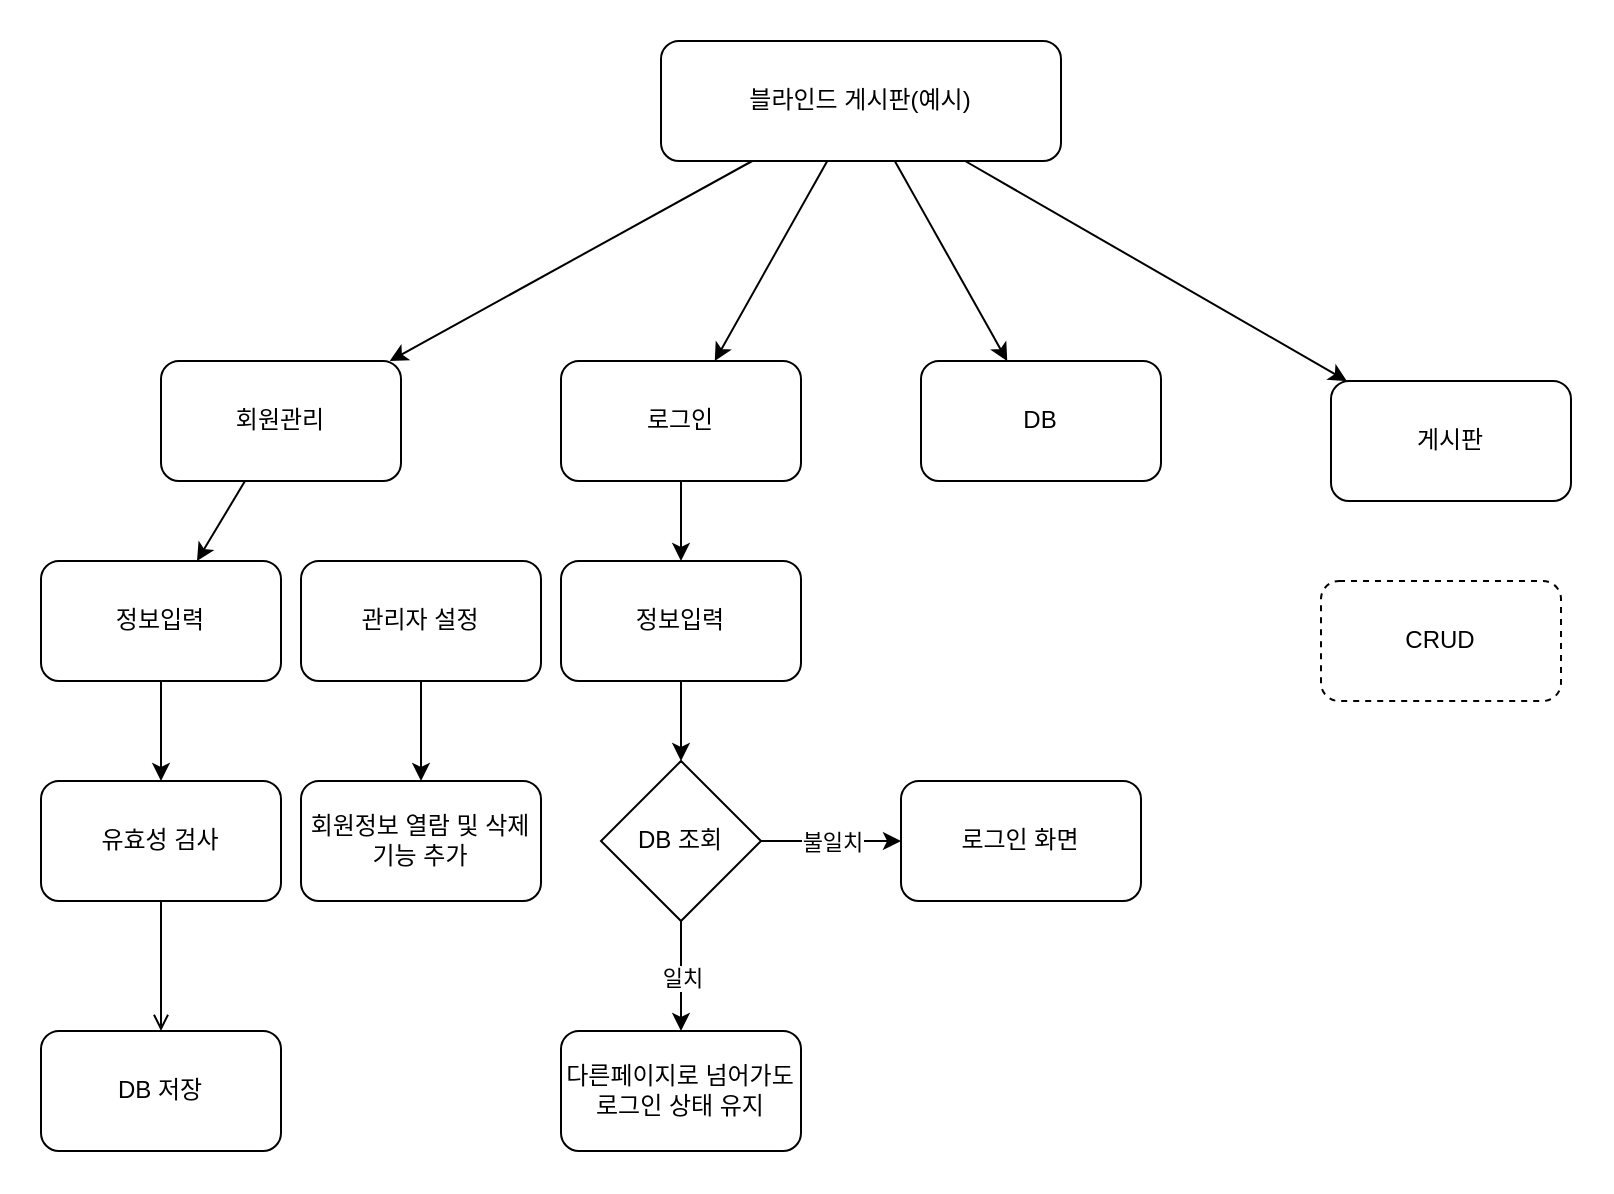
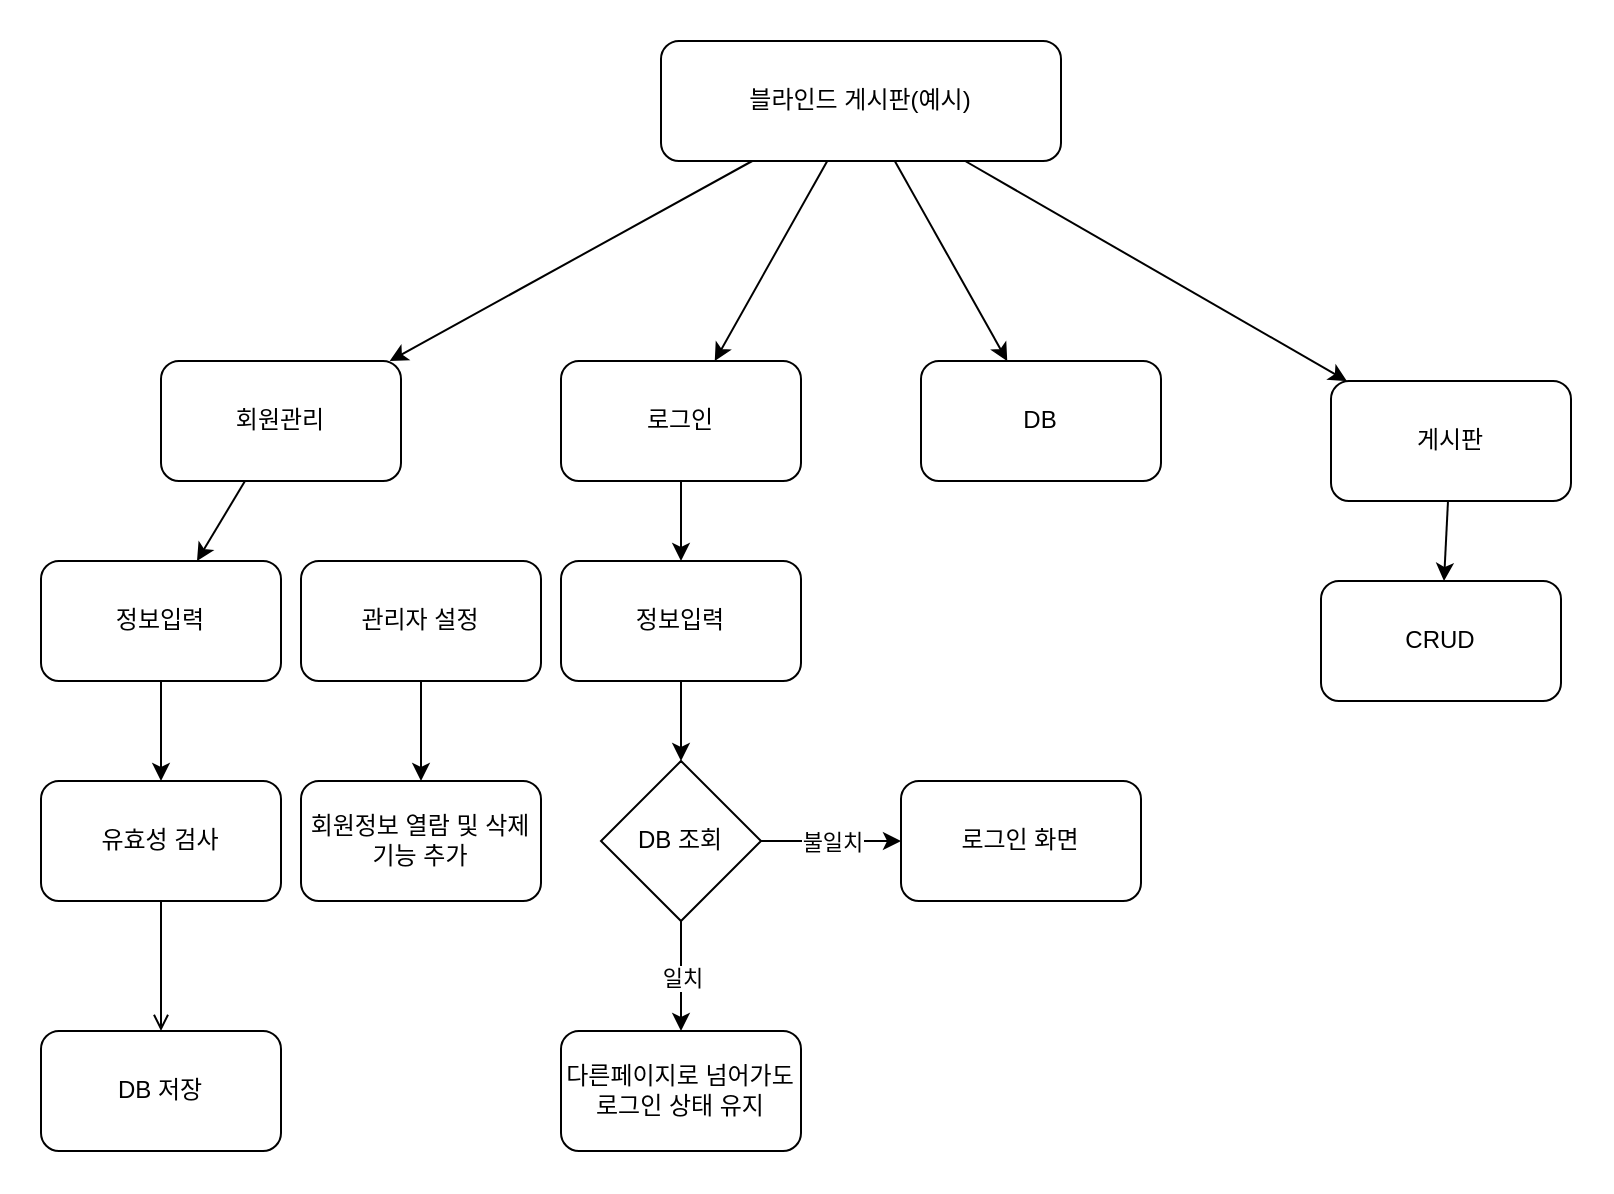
none -> (1446, 534)
(1441, 641) -> (1441, 641)
